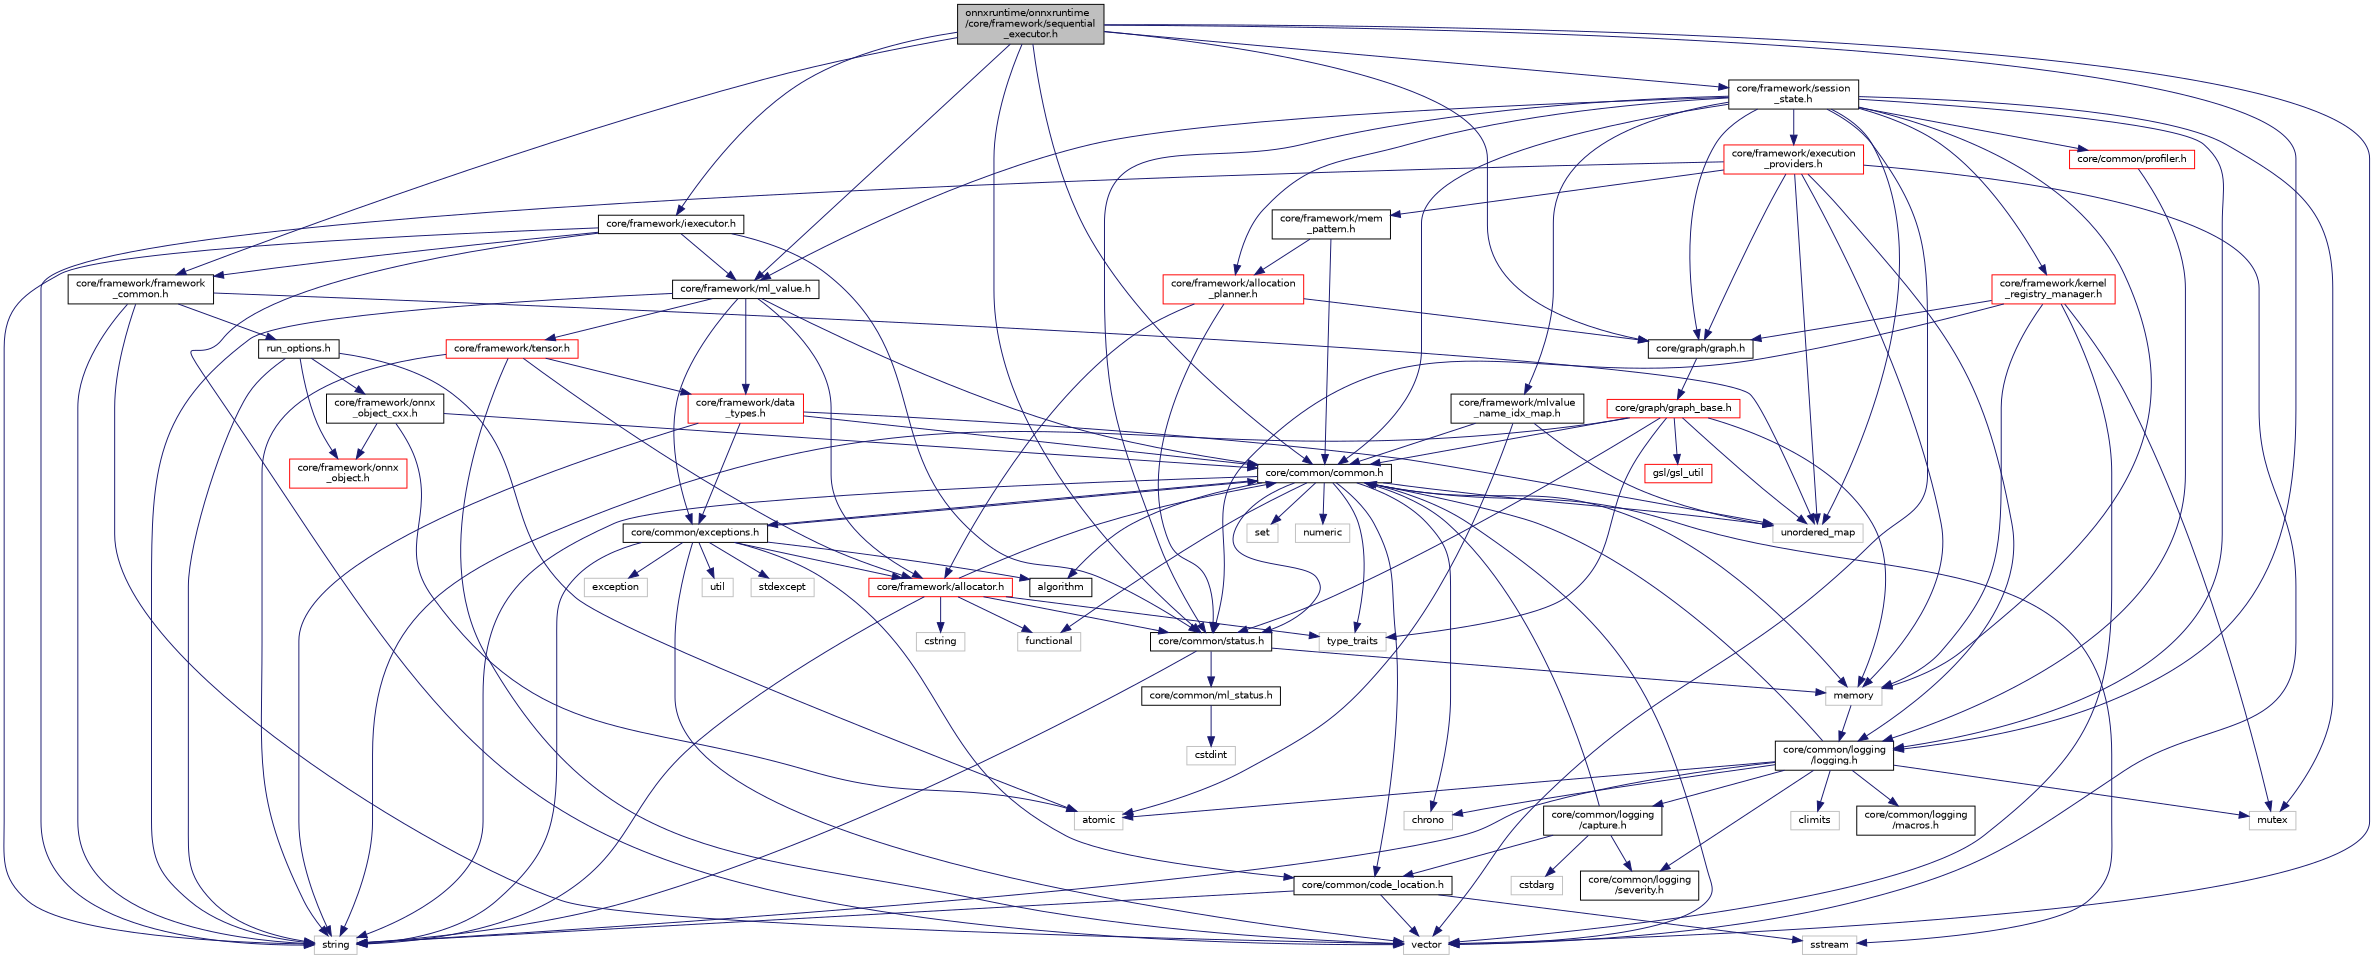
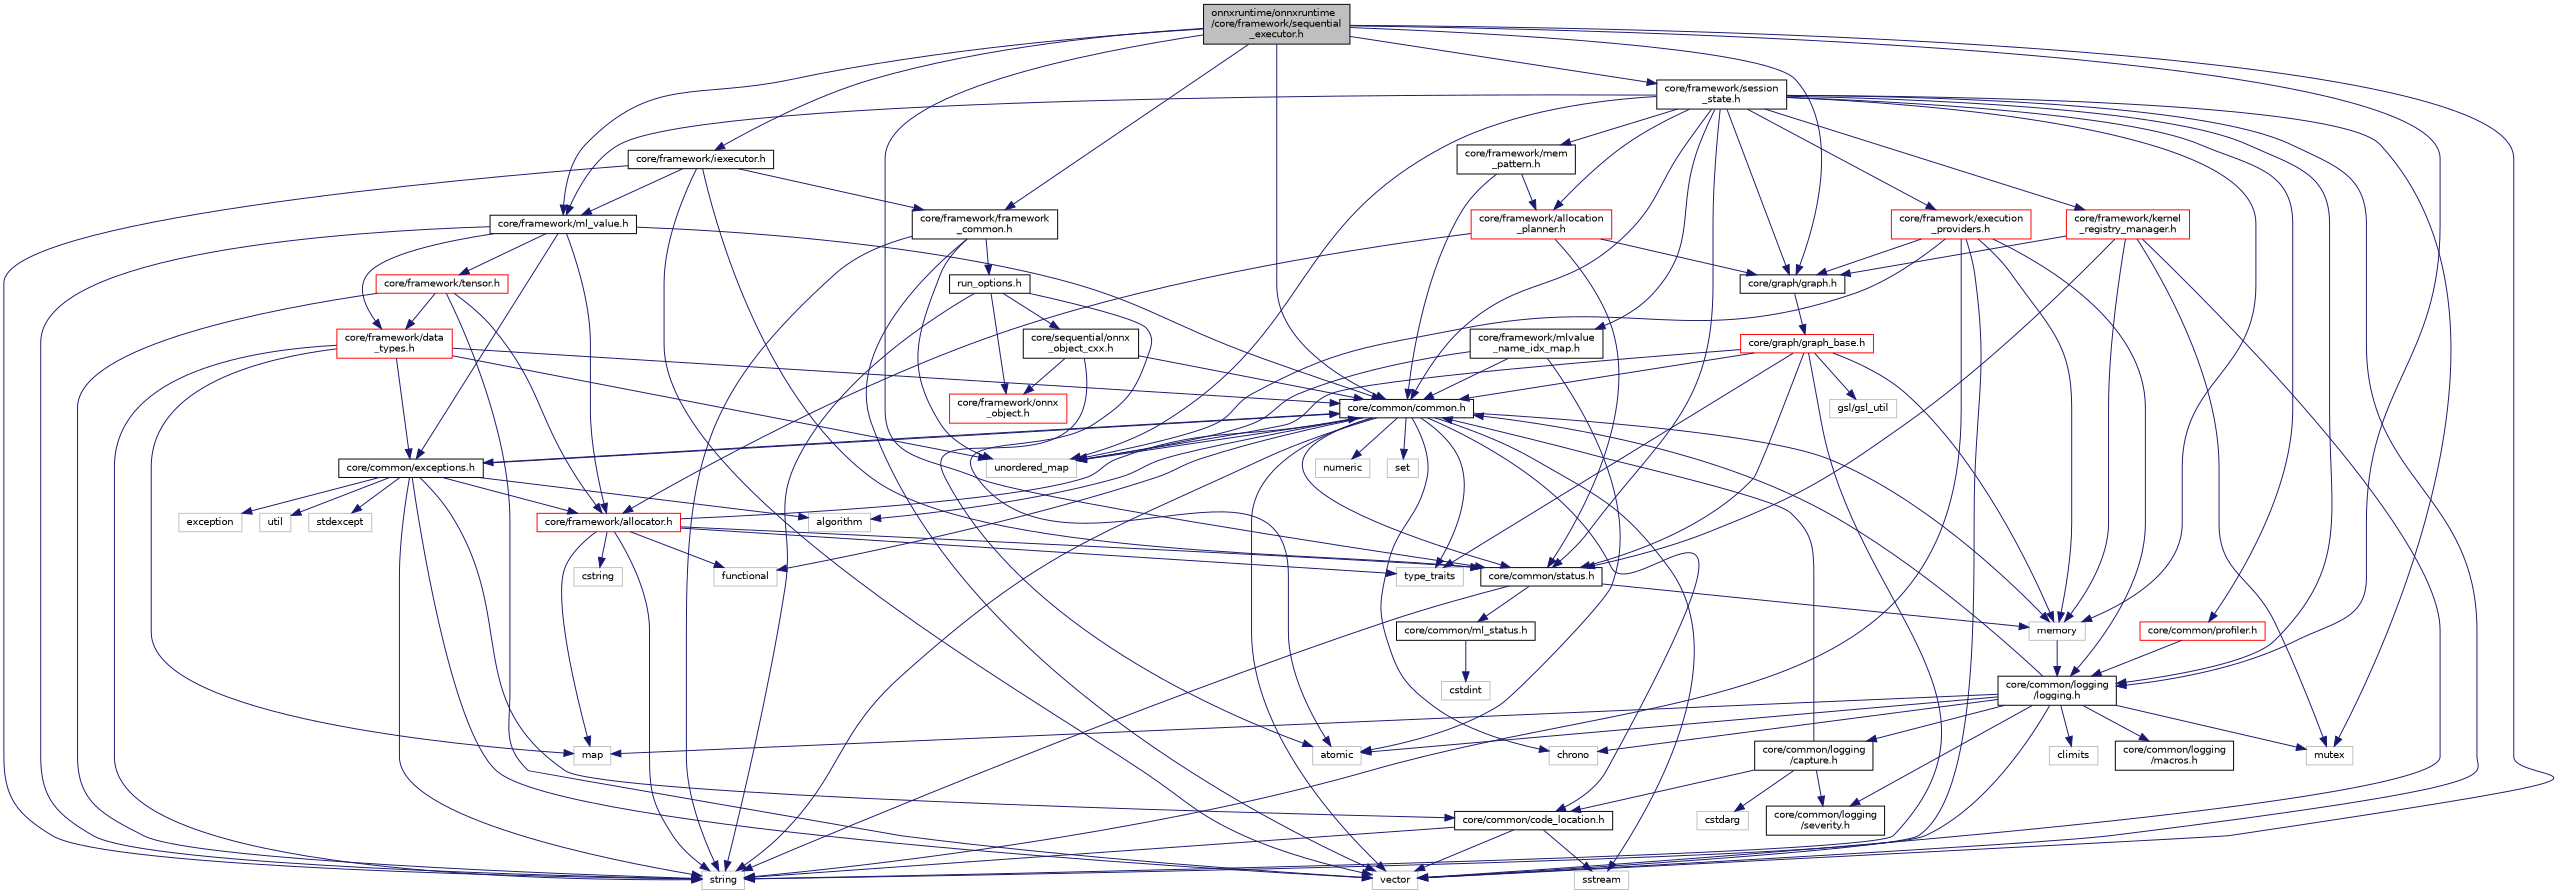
(1570, 191) -> (1624, 125)
(385, 409) -> (1081, 344)
(1678, 474) -> (1863, 409)
(1061, 587) -> (840, 523)
none -> (592, 756)
